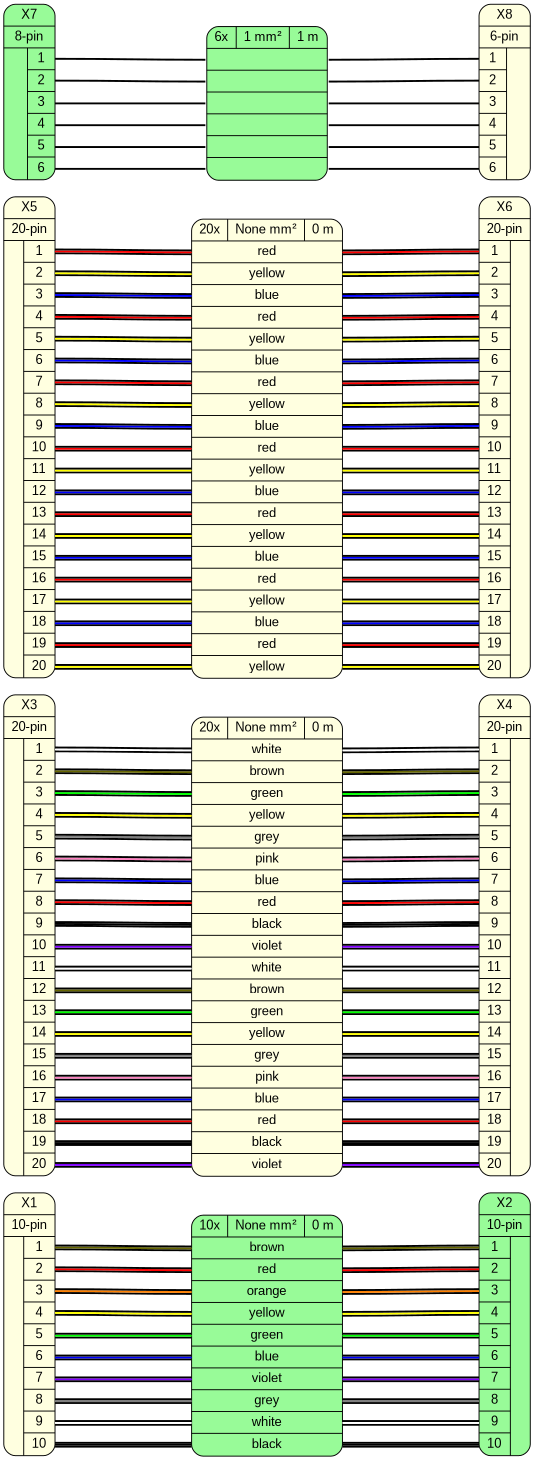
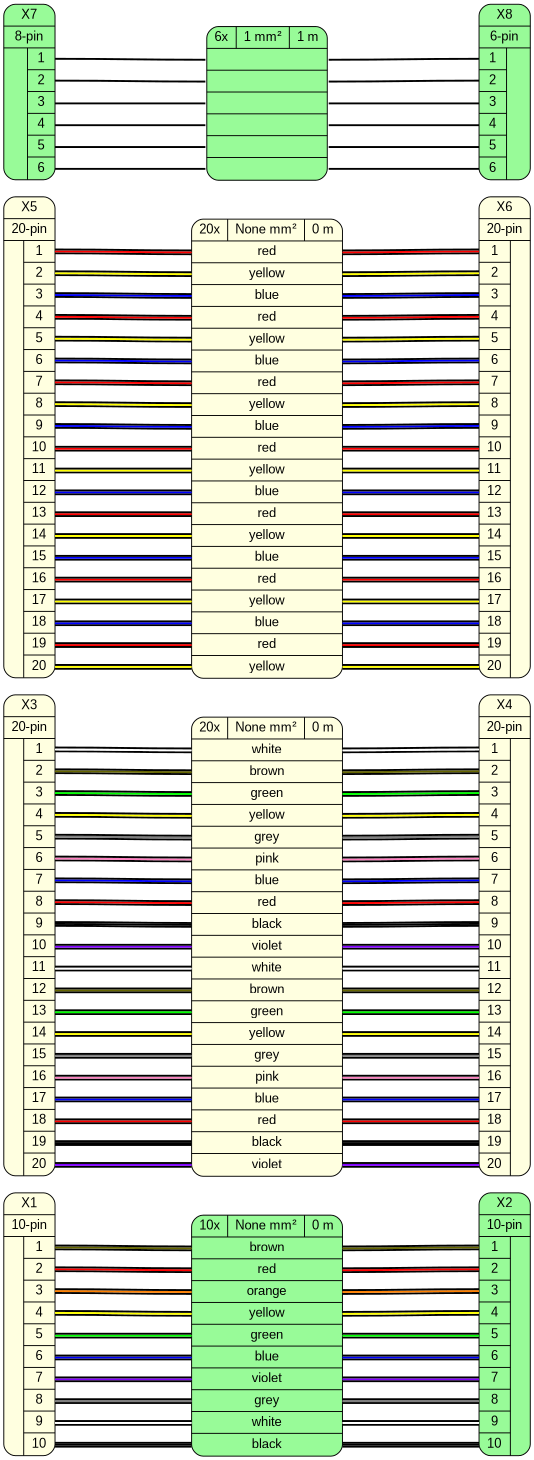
(505, 92) -> (505, 92)
